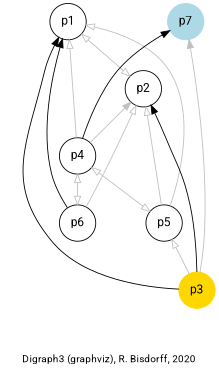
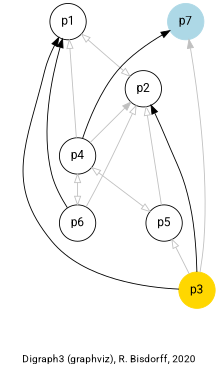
(179, 94) -> none
